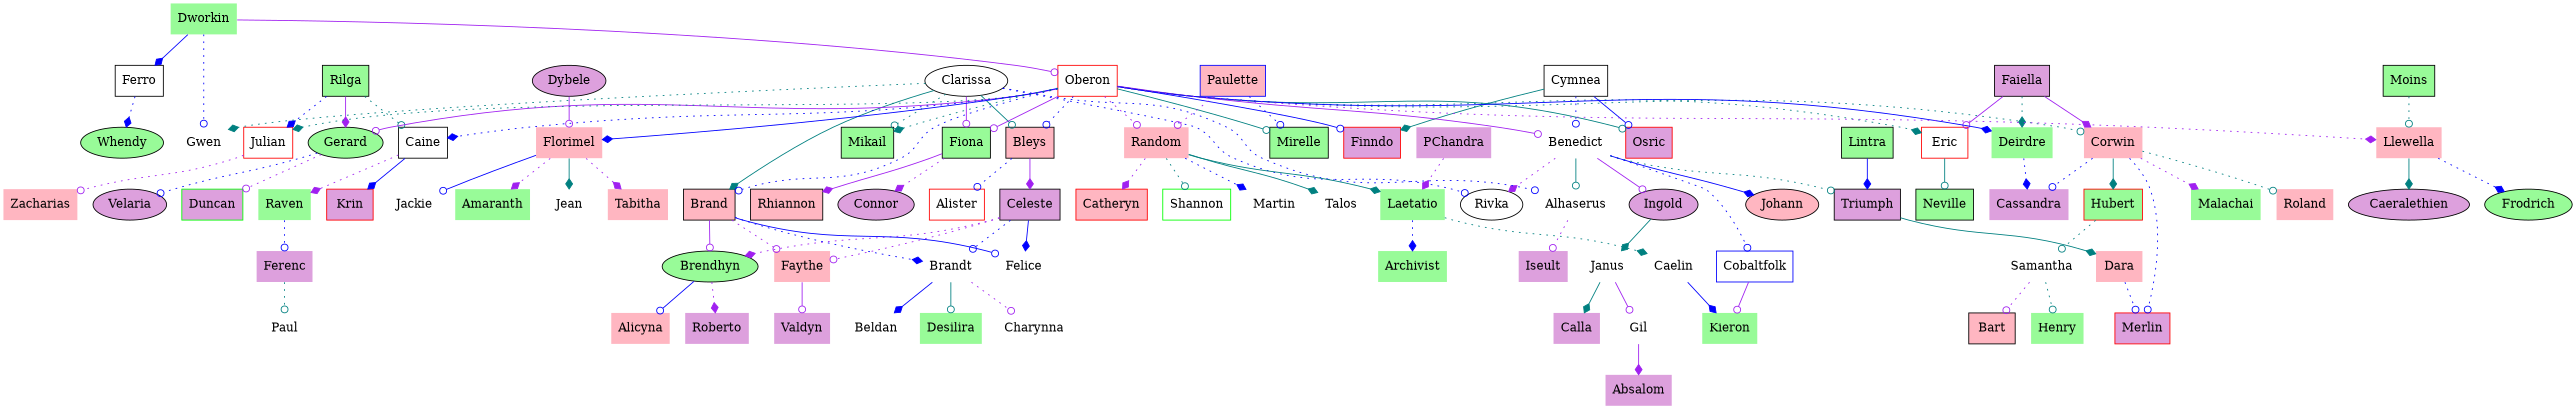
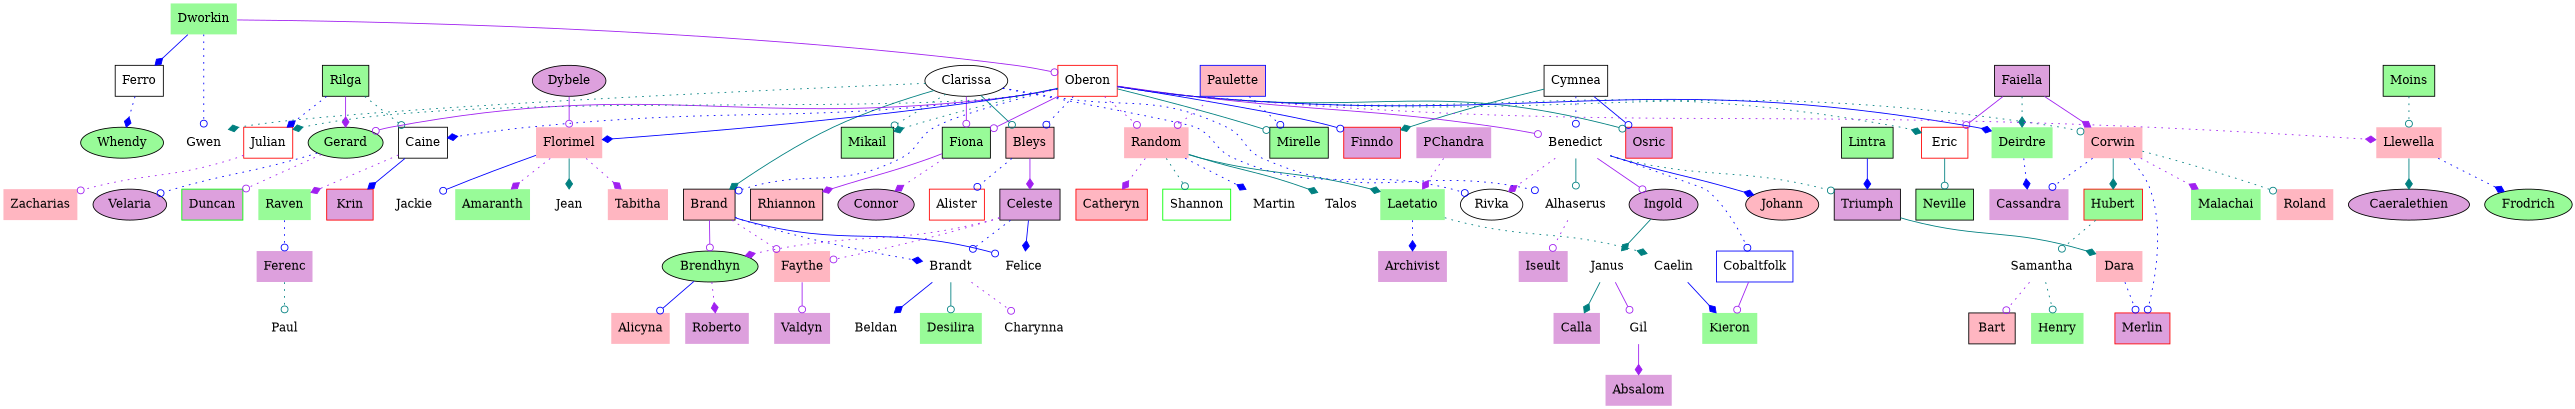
(1413, 267) -> (1413, 267)
